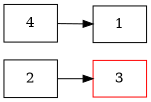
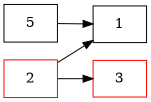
(31, 23) -> (31, 23)
none -> (71, 54)
(31, 79) -> (31, 79)
